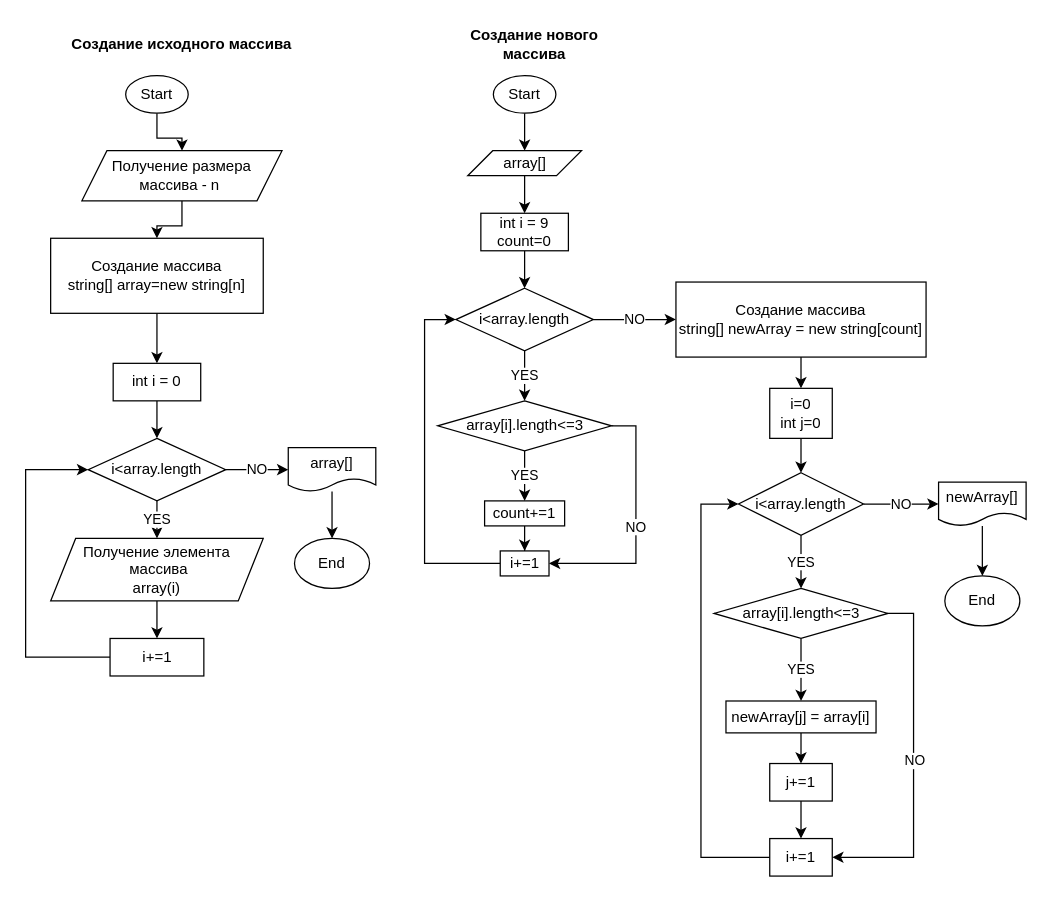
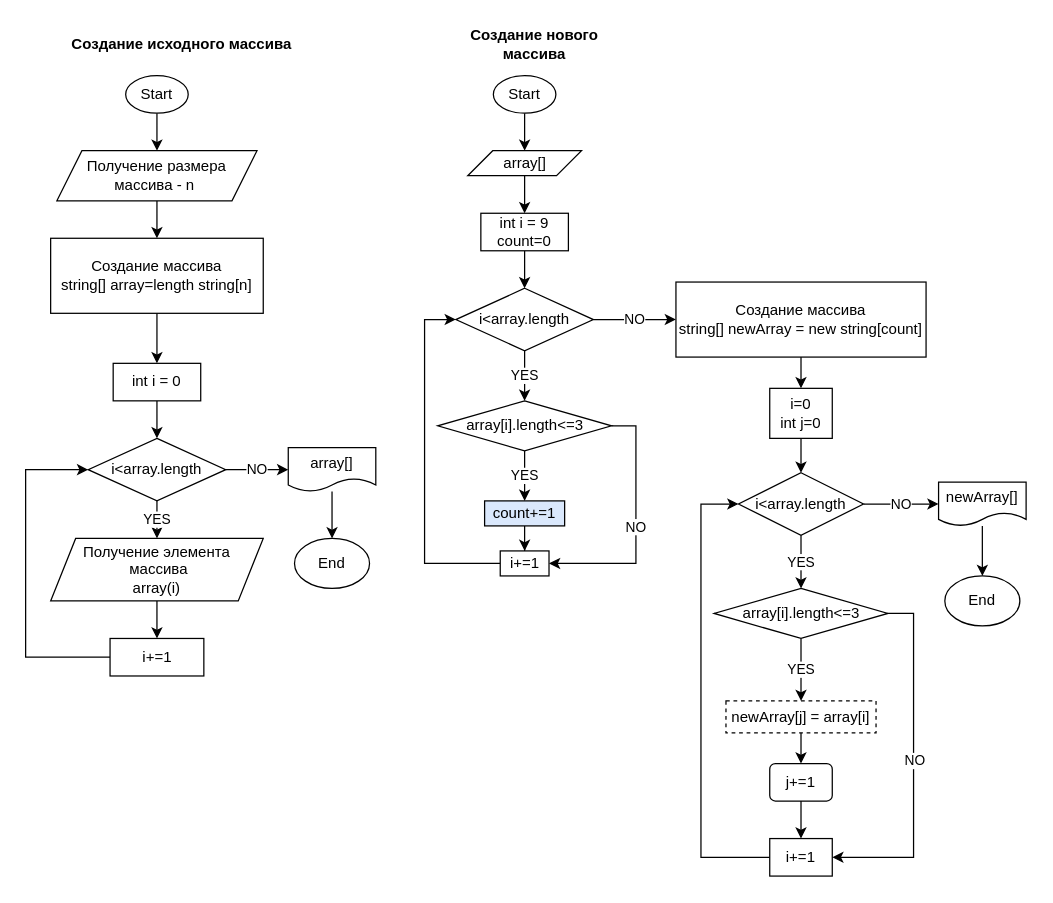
(182, 176) -> (157, 176)
(157, 276) -> (157, 276)
(524, 513) -> (524, 513)
(801, 717) -> (801, 717)
(801, 782) -> (801, 782)
